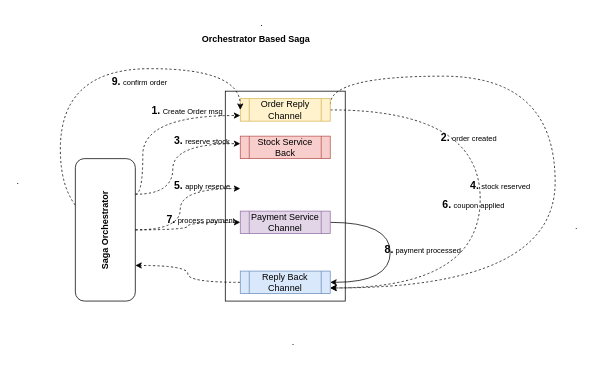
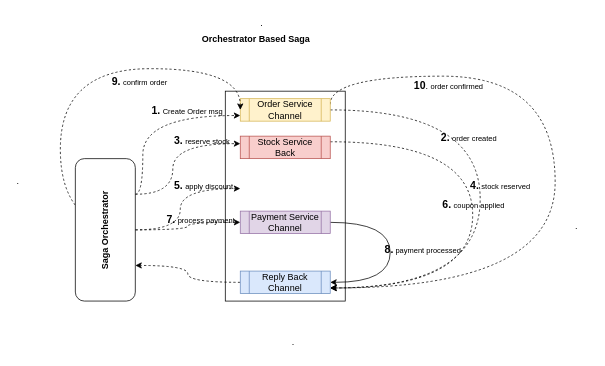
none -> (454, 84)
(285, 110) -> (285, 110)
none -> (430, 157)
(210, 185) -> (211, 185)
